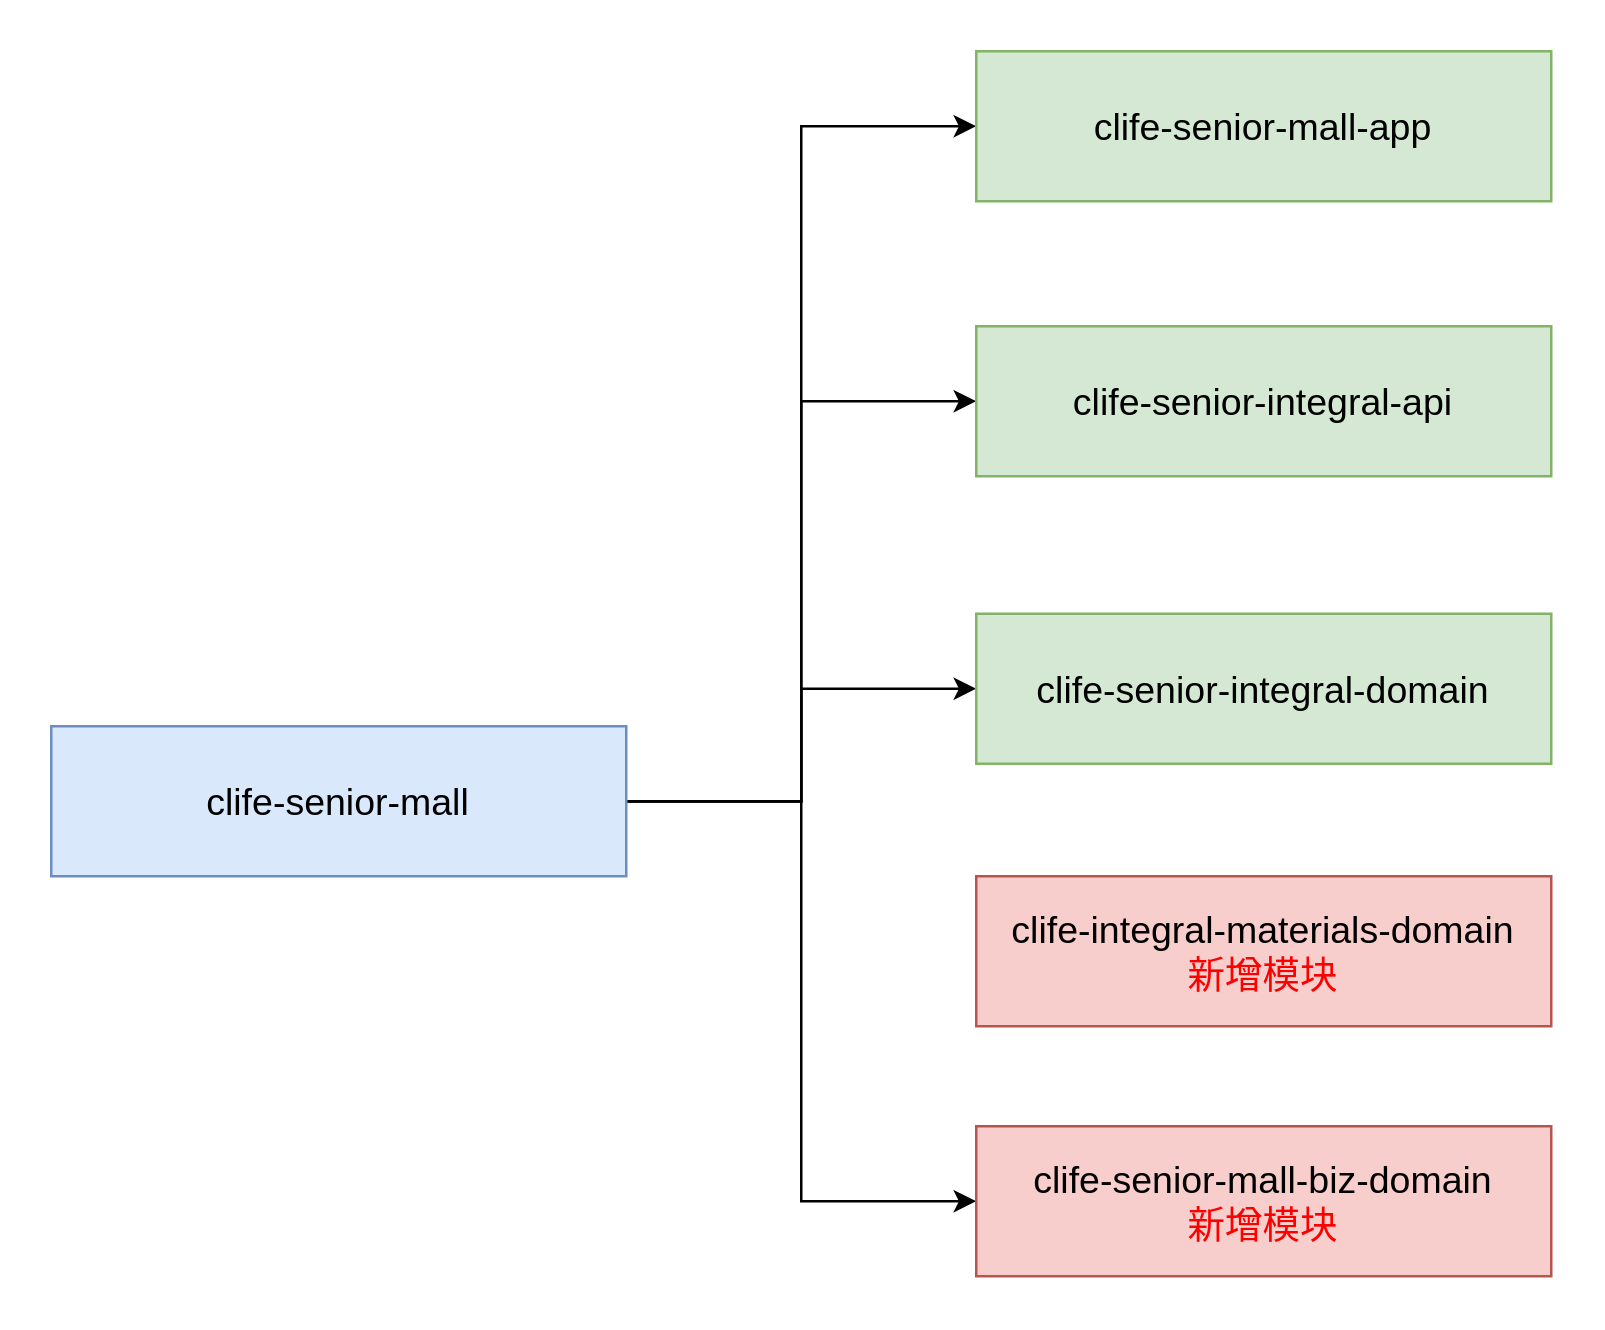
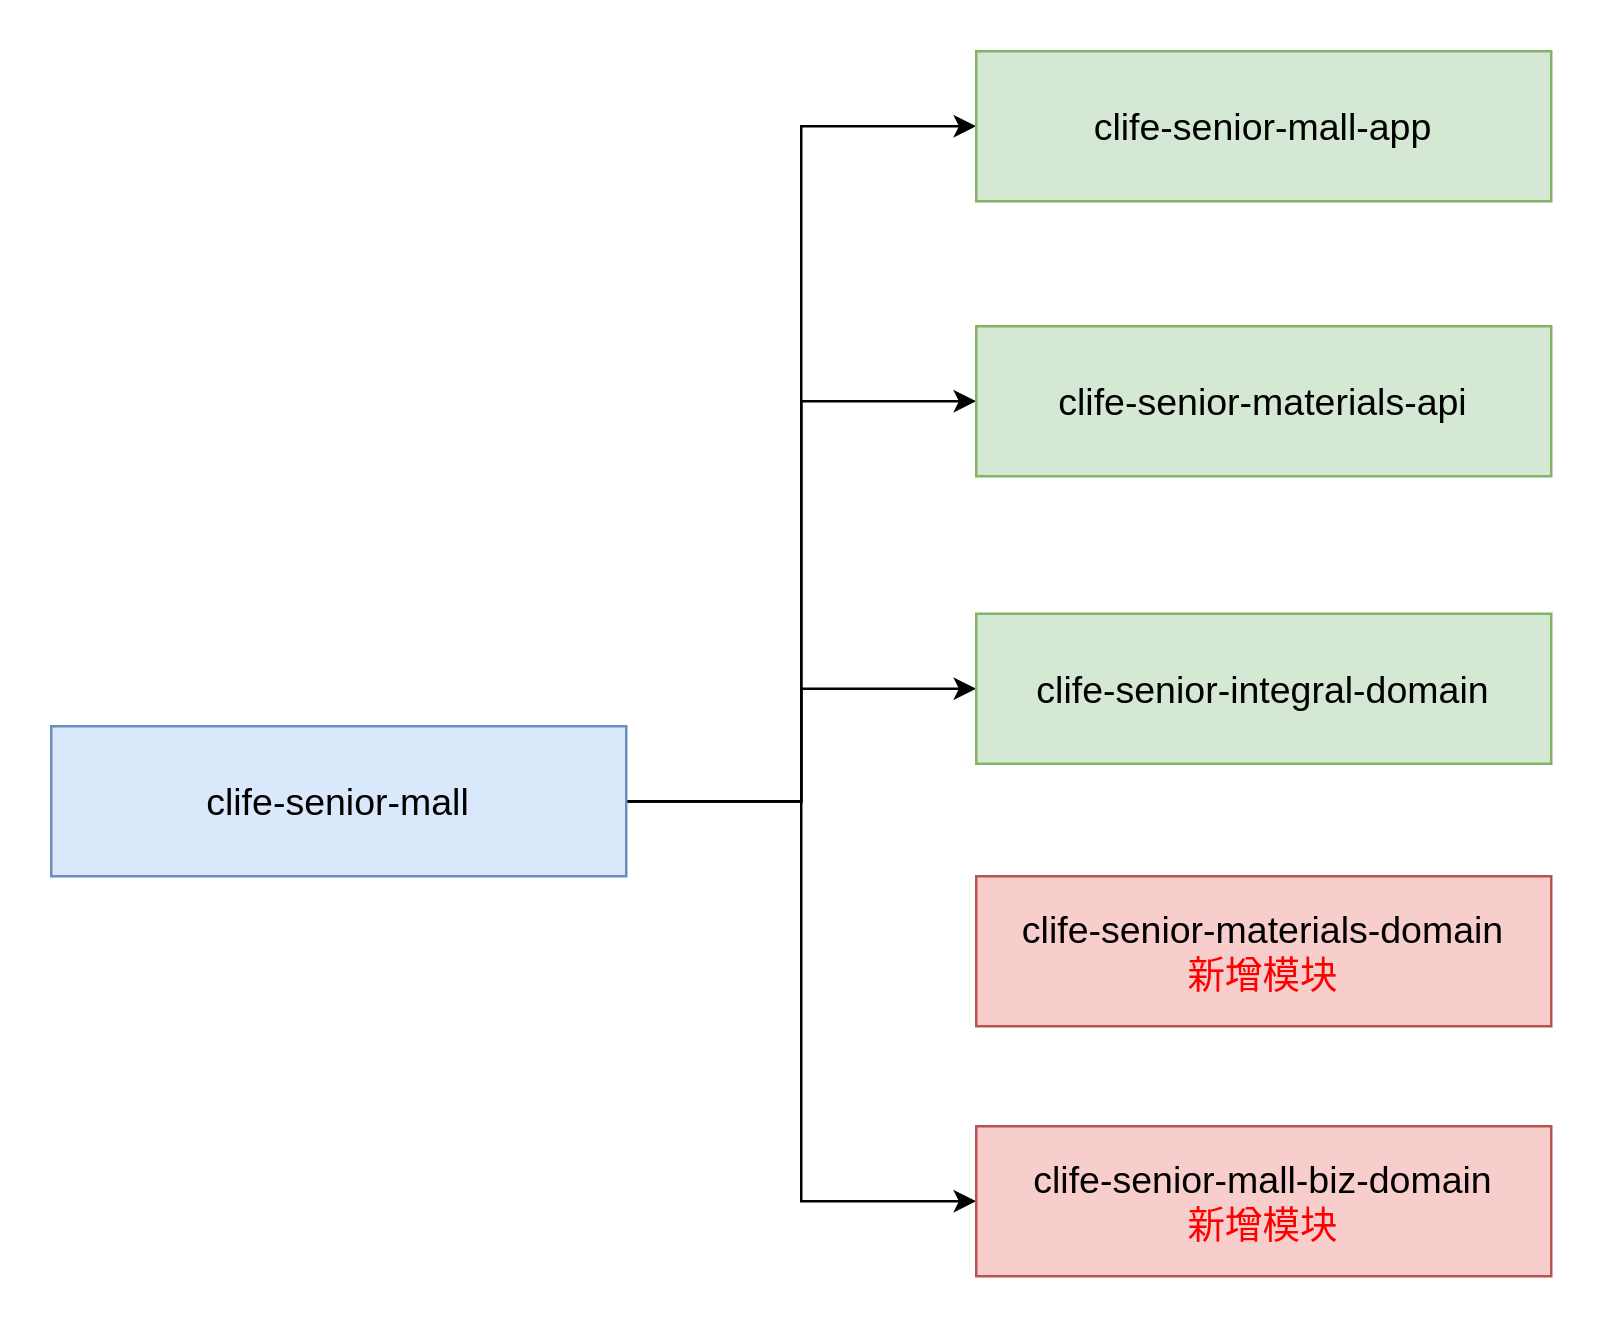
(1264, 401) -> (1264, 401)
(1264, 951) -> (1264, 951)
